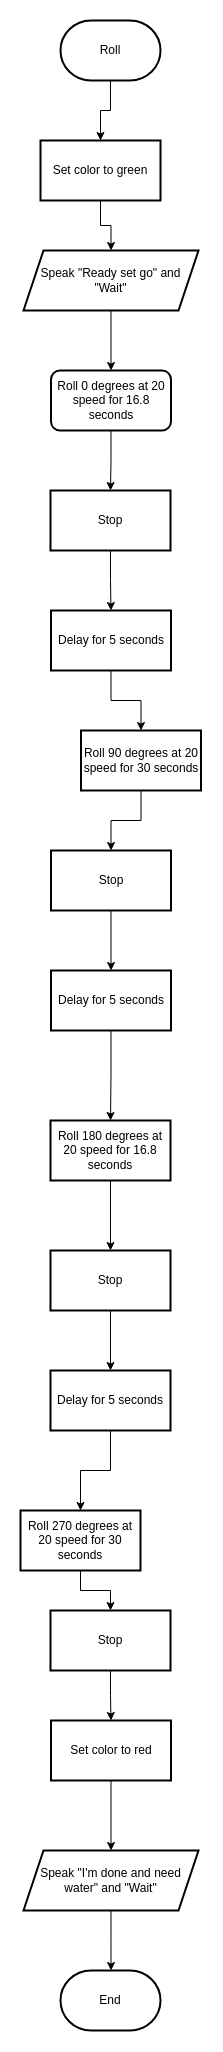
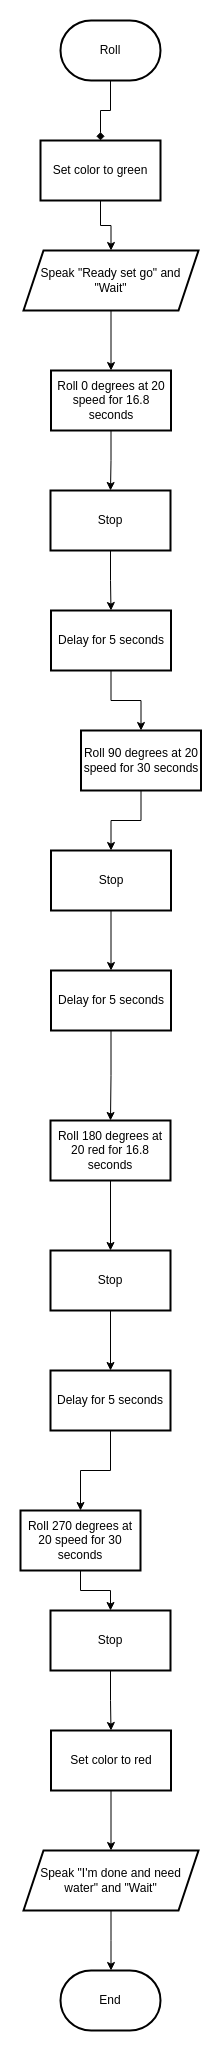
(101, 132) -> (101, 132)
(111, 401) -> (111, 401)
(111, 1151) -> (111, 1151)
(111, 1751) -> (111, 1761)
